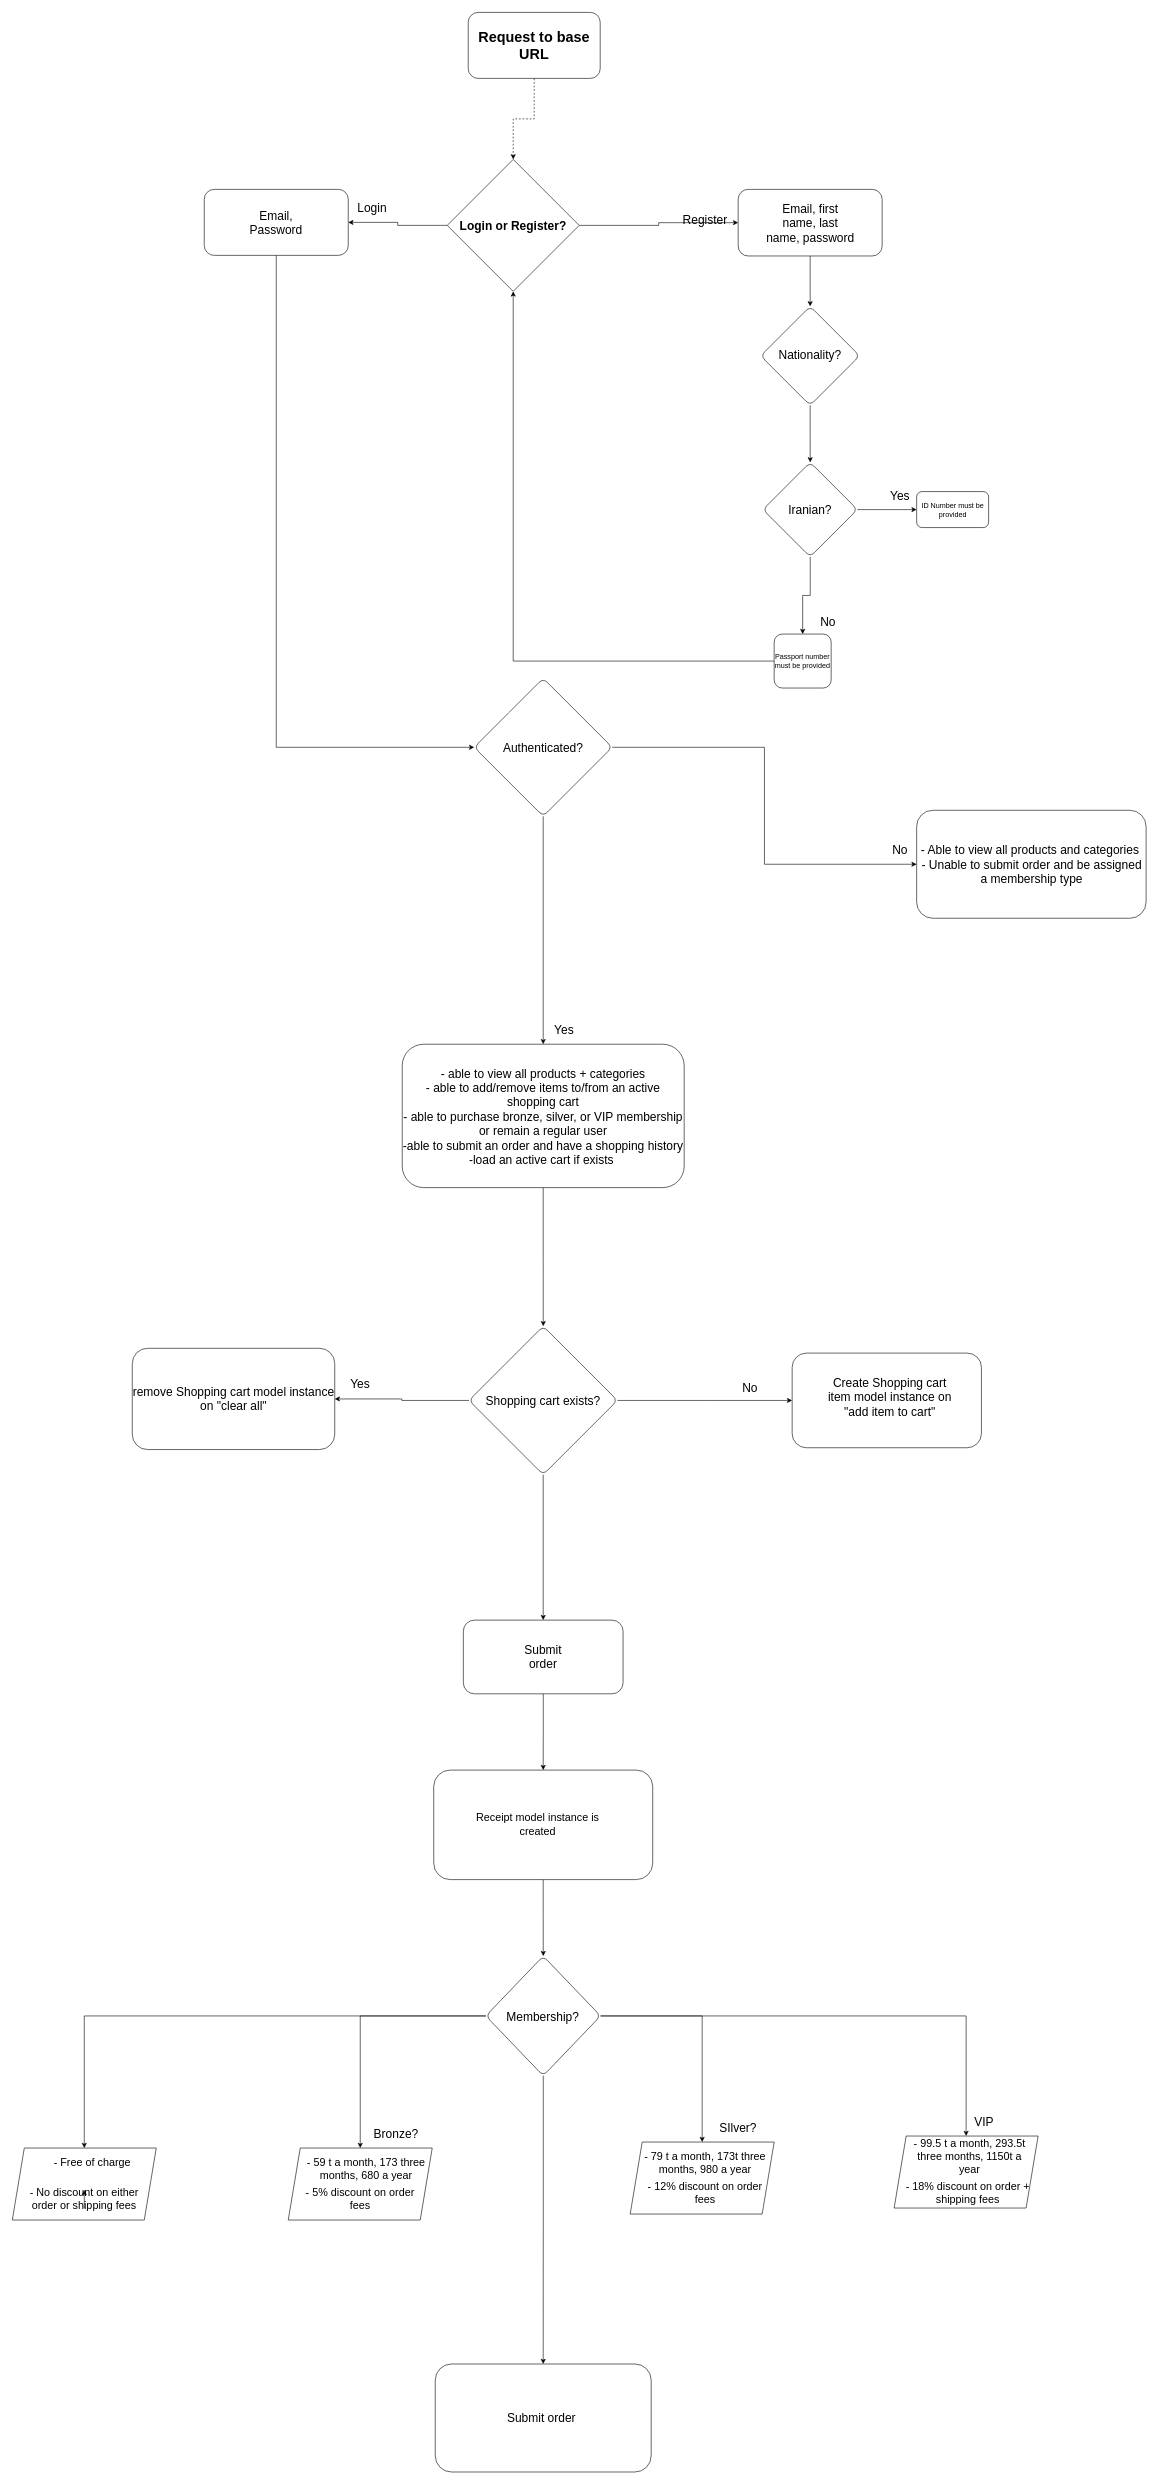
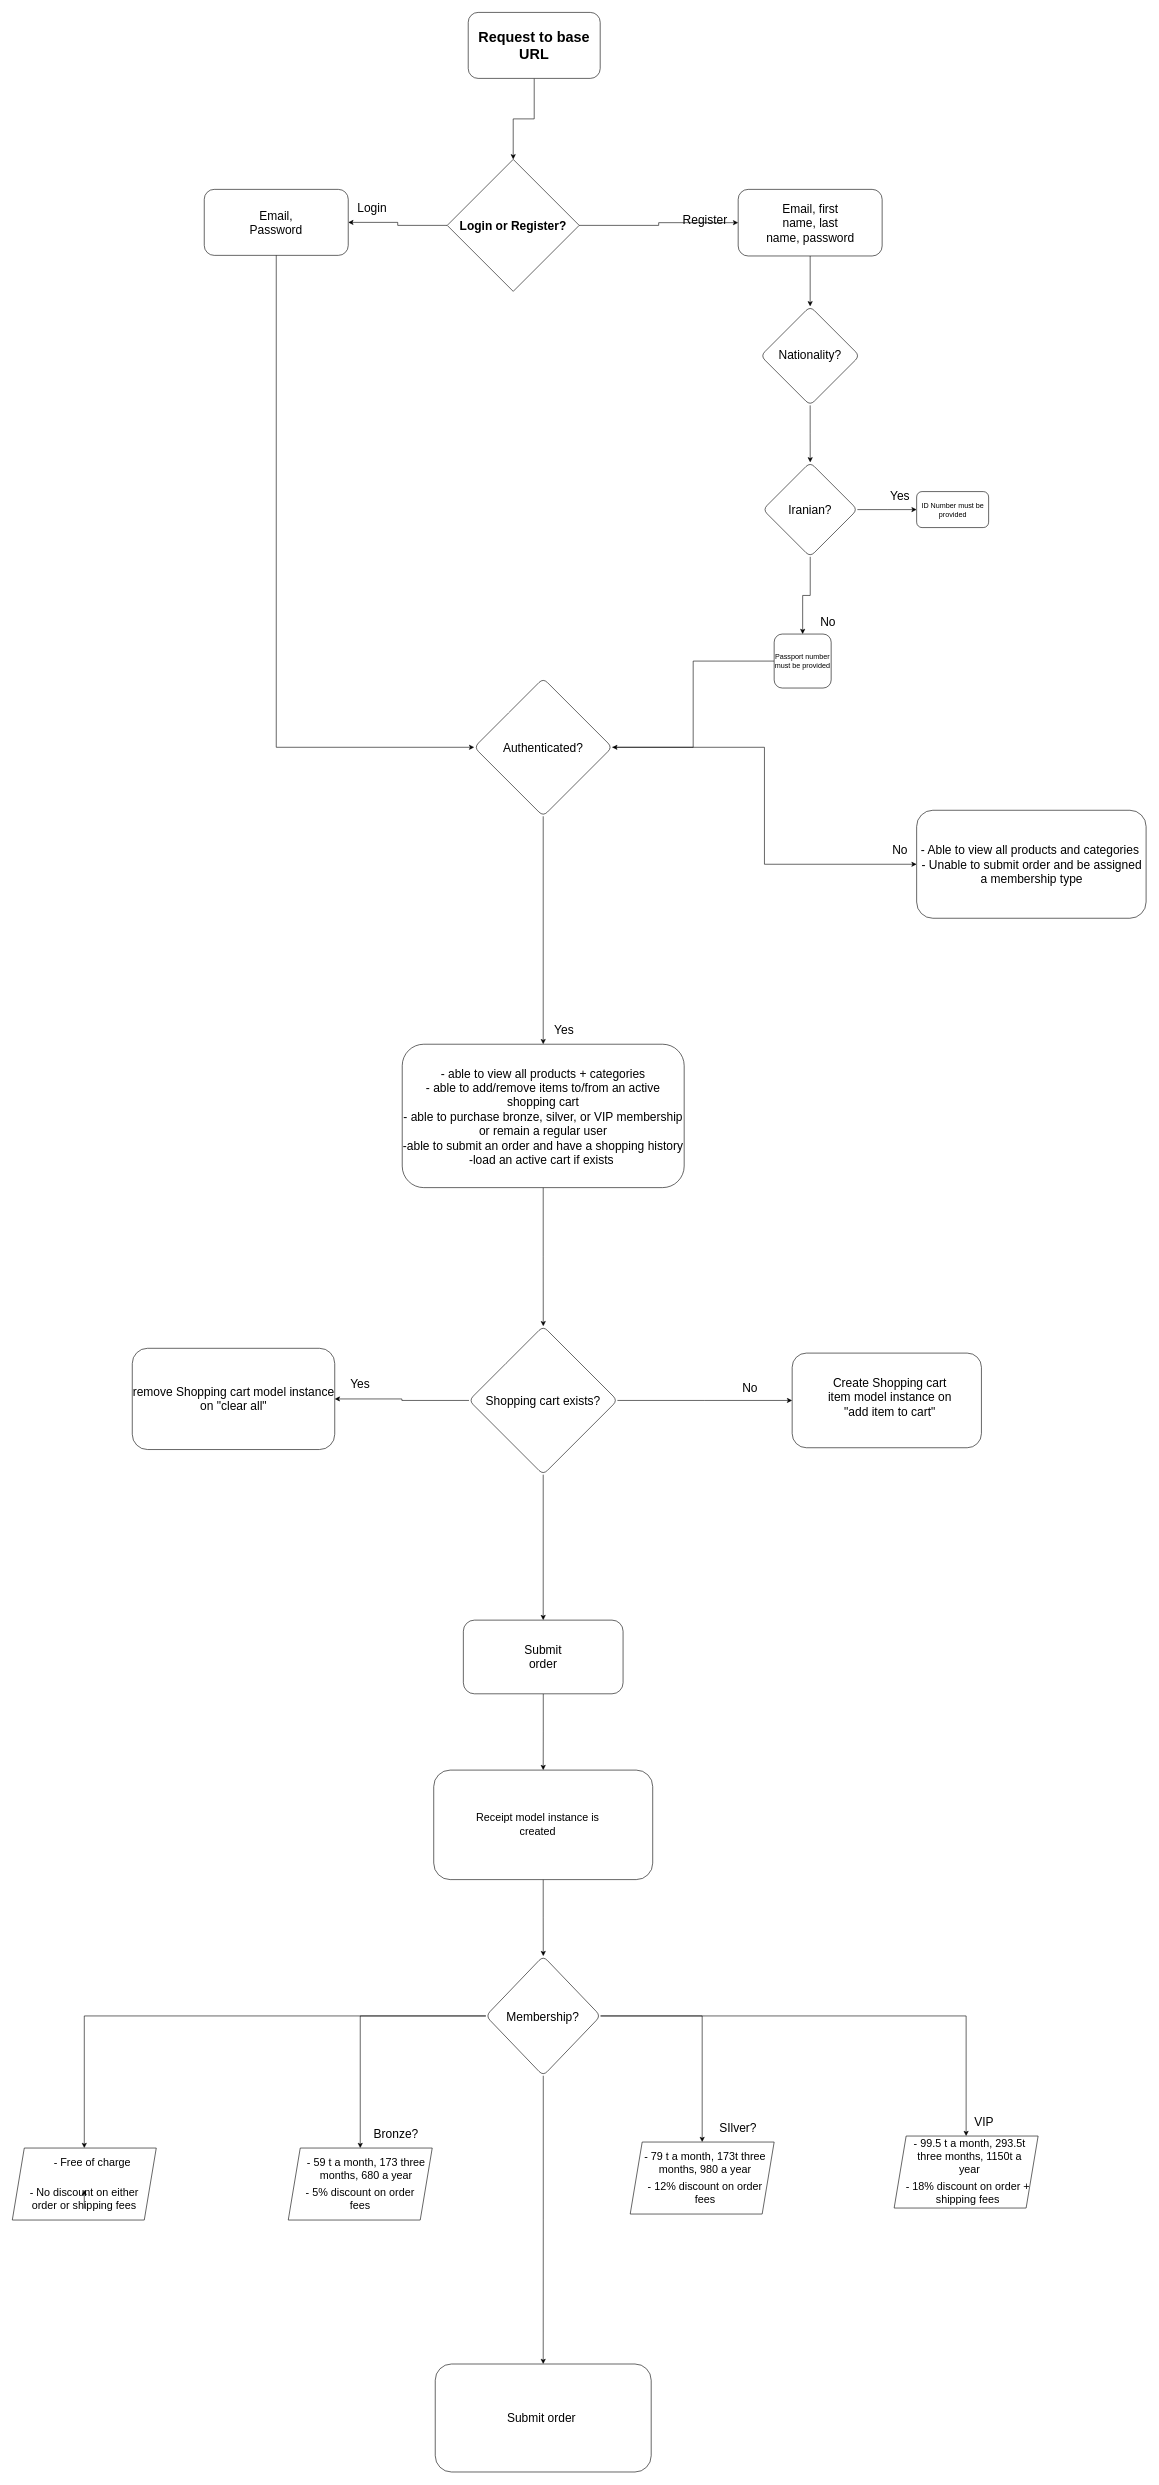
(526, 119) -> (526, 119)
(513, 661) -> (693, 702)
